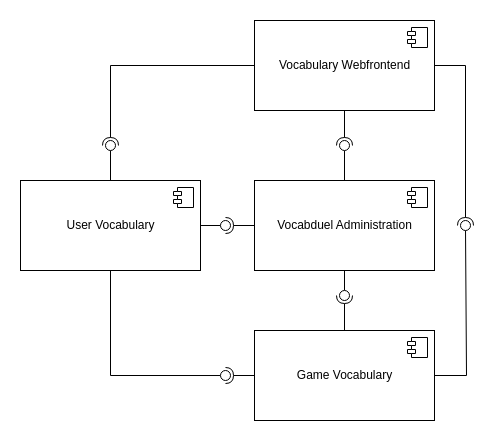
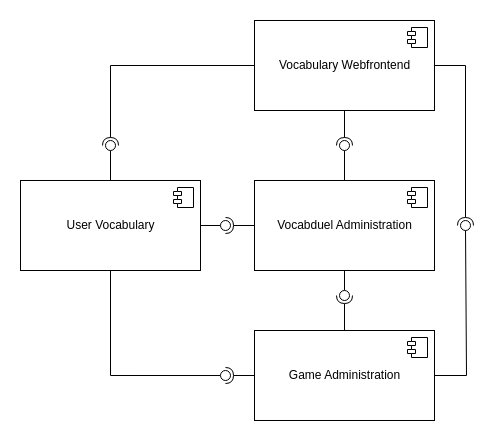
(345, 376) -> (345, 376)
